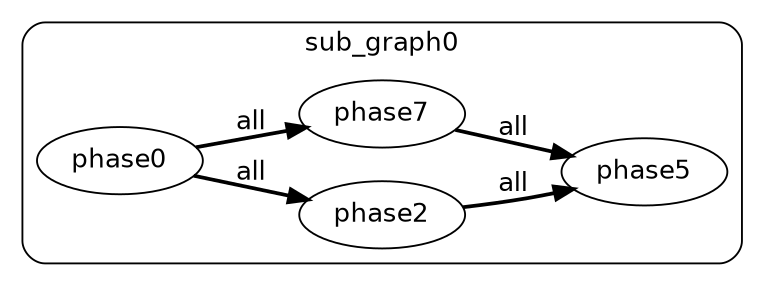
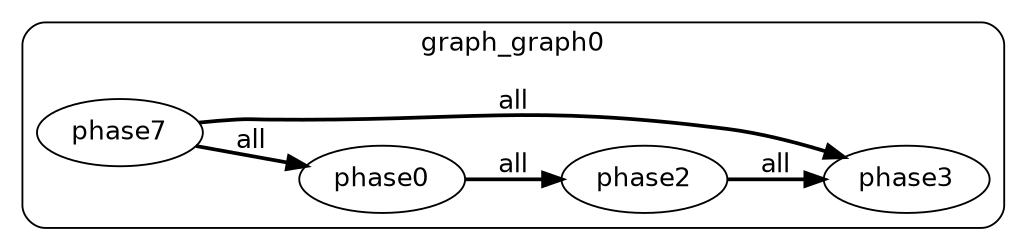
(382, 44) -> (513, 44)
(241, 139) -> (241, 154)
(644, 172) -> (907, 179)
